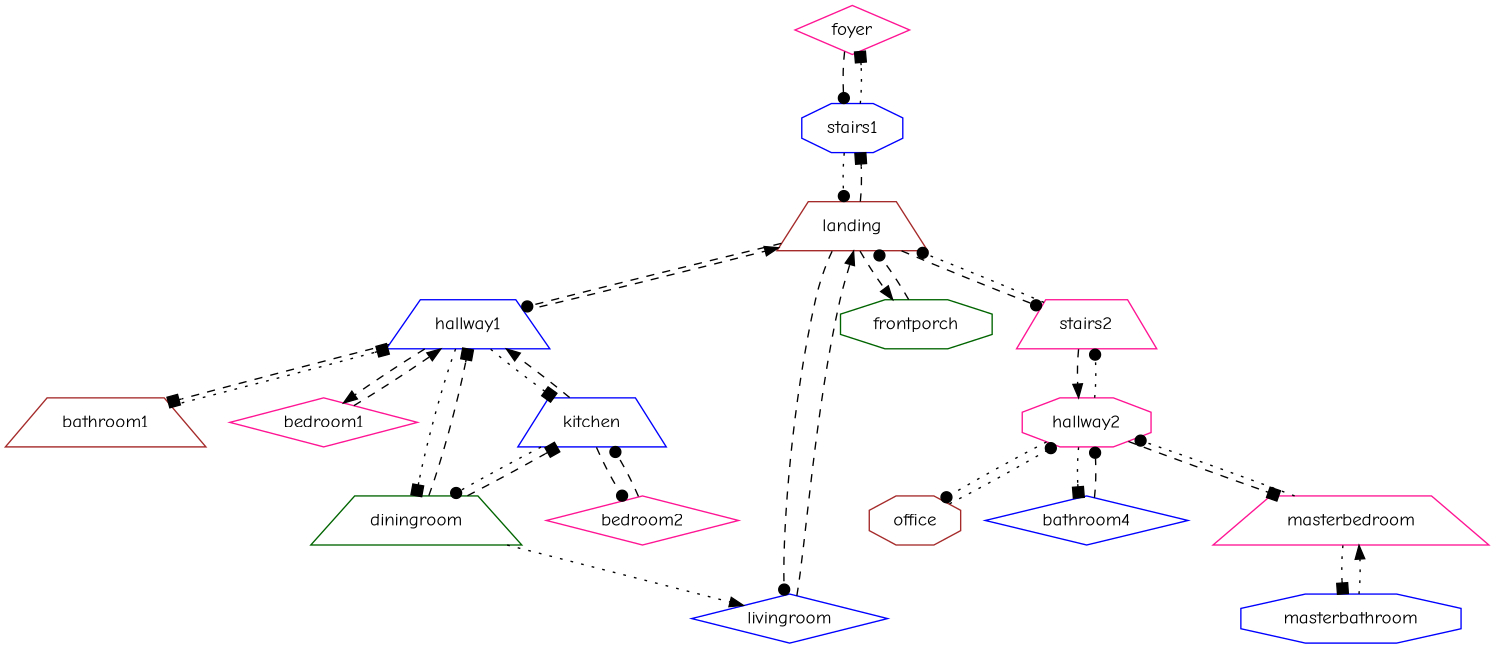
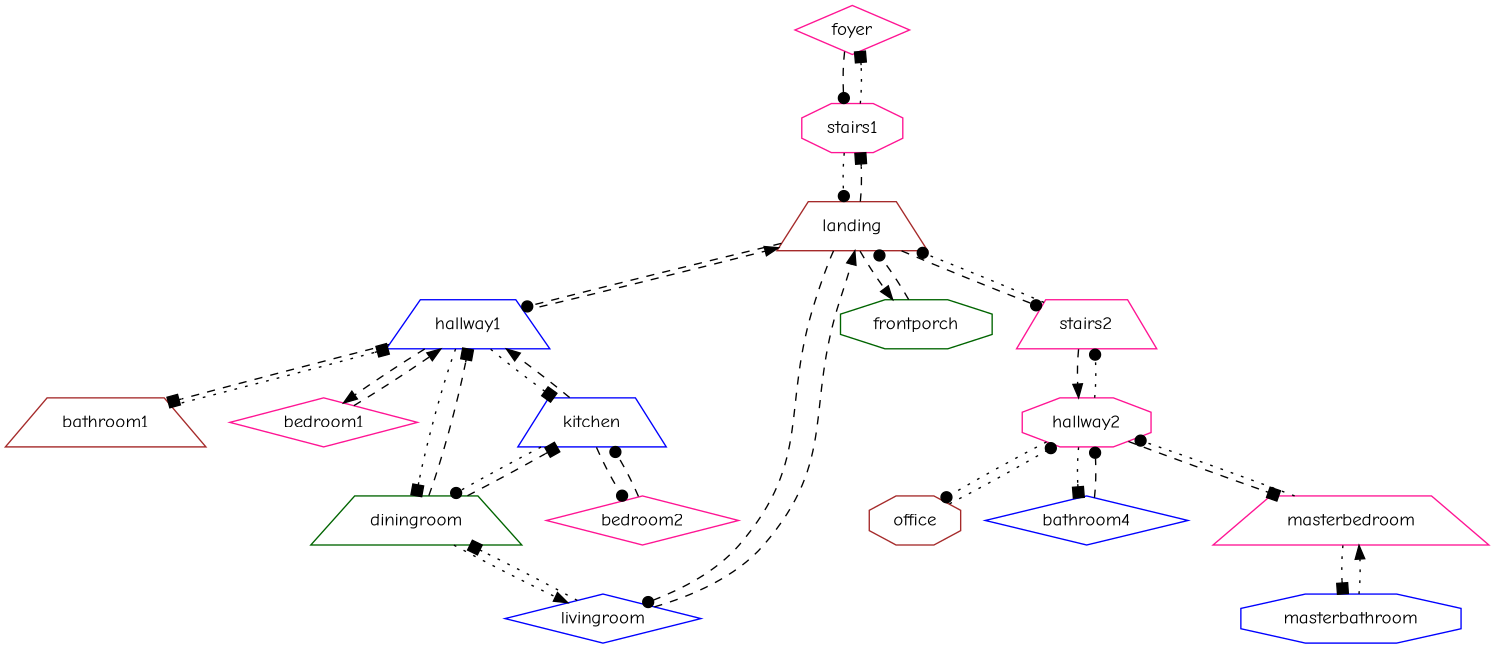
(852, 128) -> (852, 128)
none -> (530, 575)
